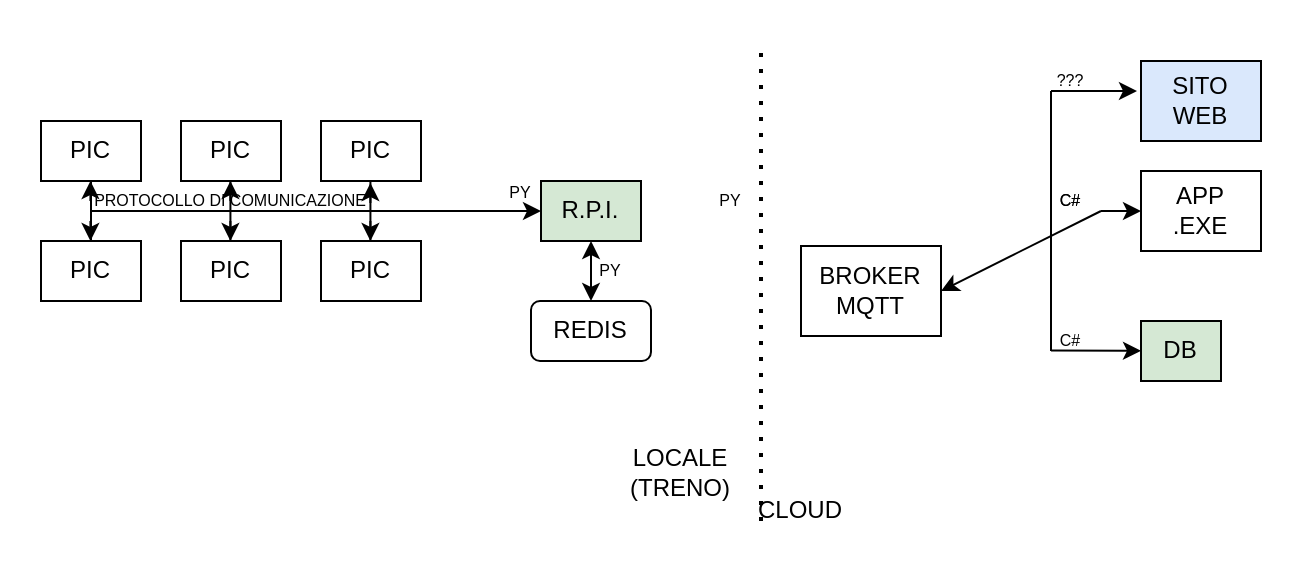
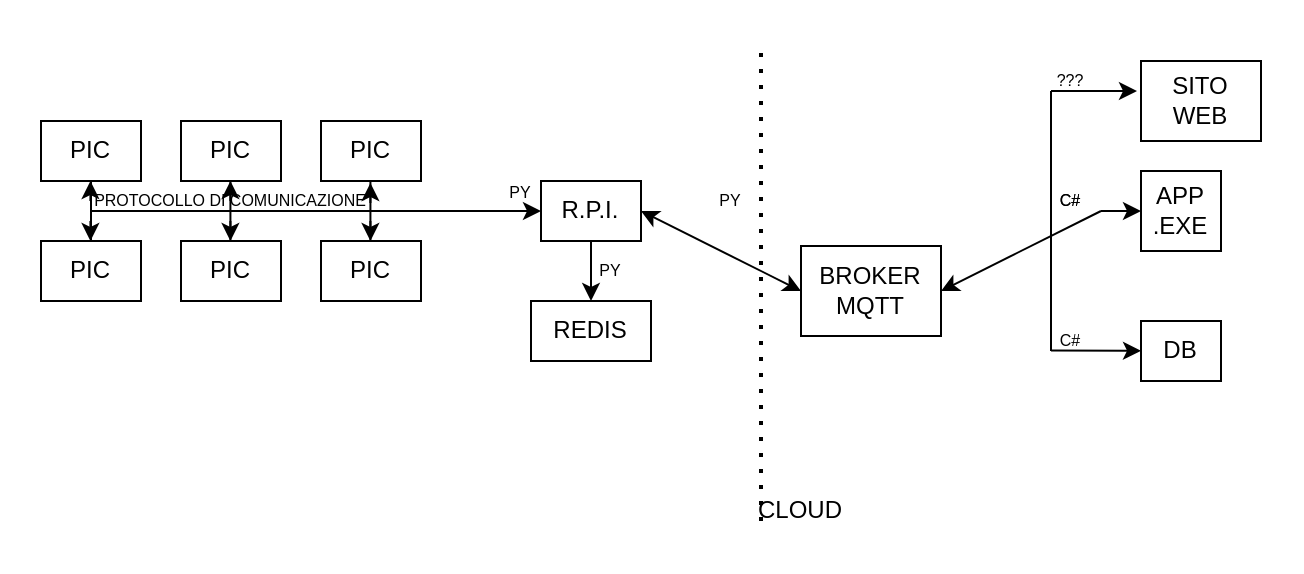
(1201, 101) -> (1201, 101)
(591, 211) -> (591, 211)
(1201, 211) -> (1181, 211)
none -> (721, 251)
(591, 256) -> (591, 250)
(591, 331) -> (591, 331)
(1181, 351) -> (1181, 351)
(681, 473) -> none
